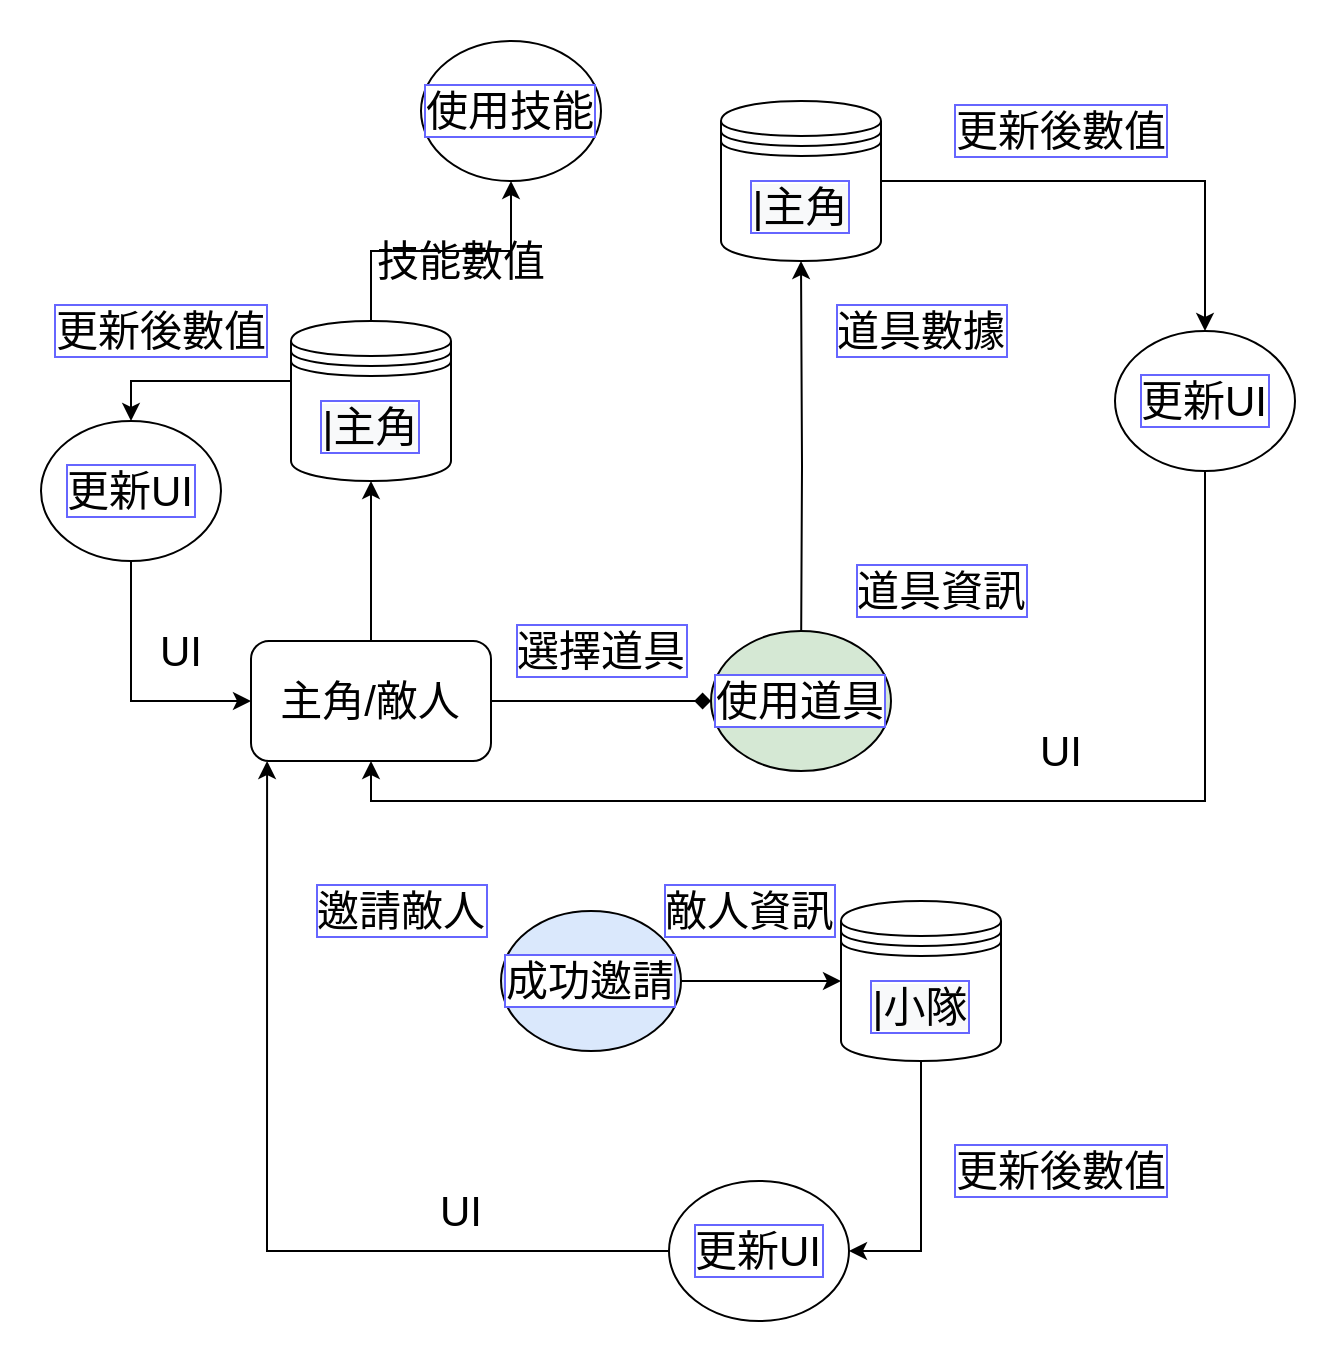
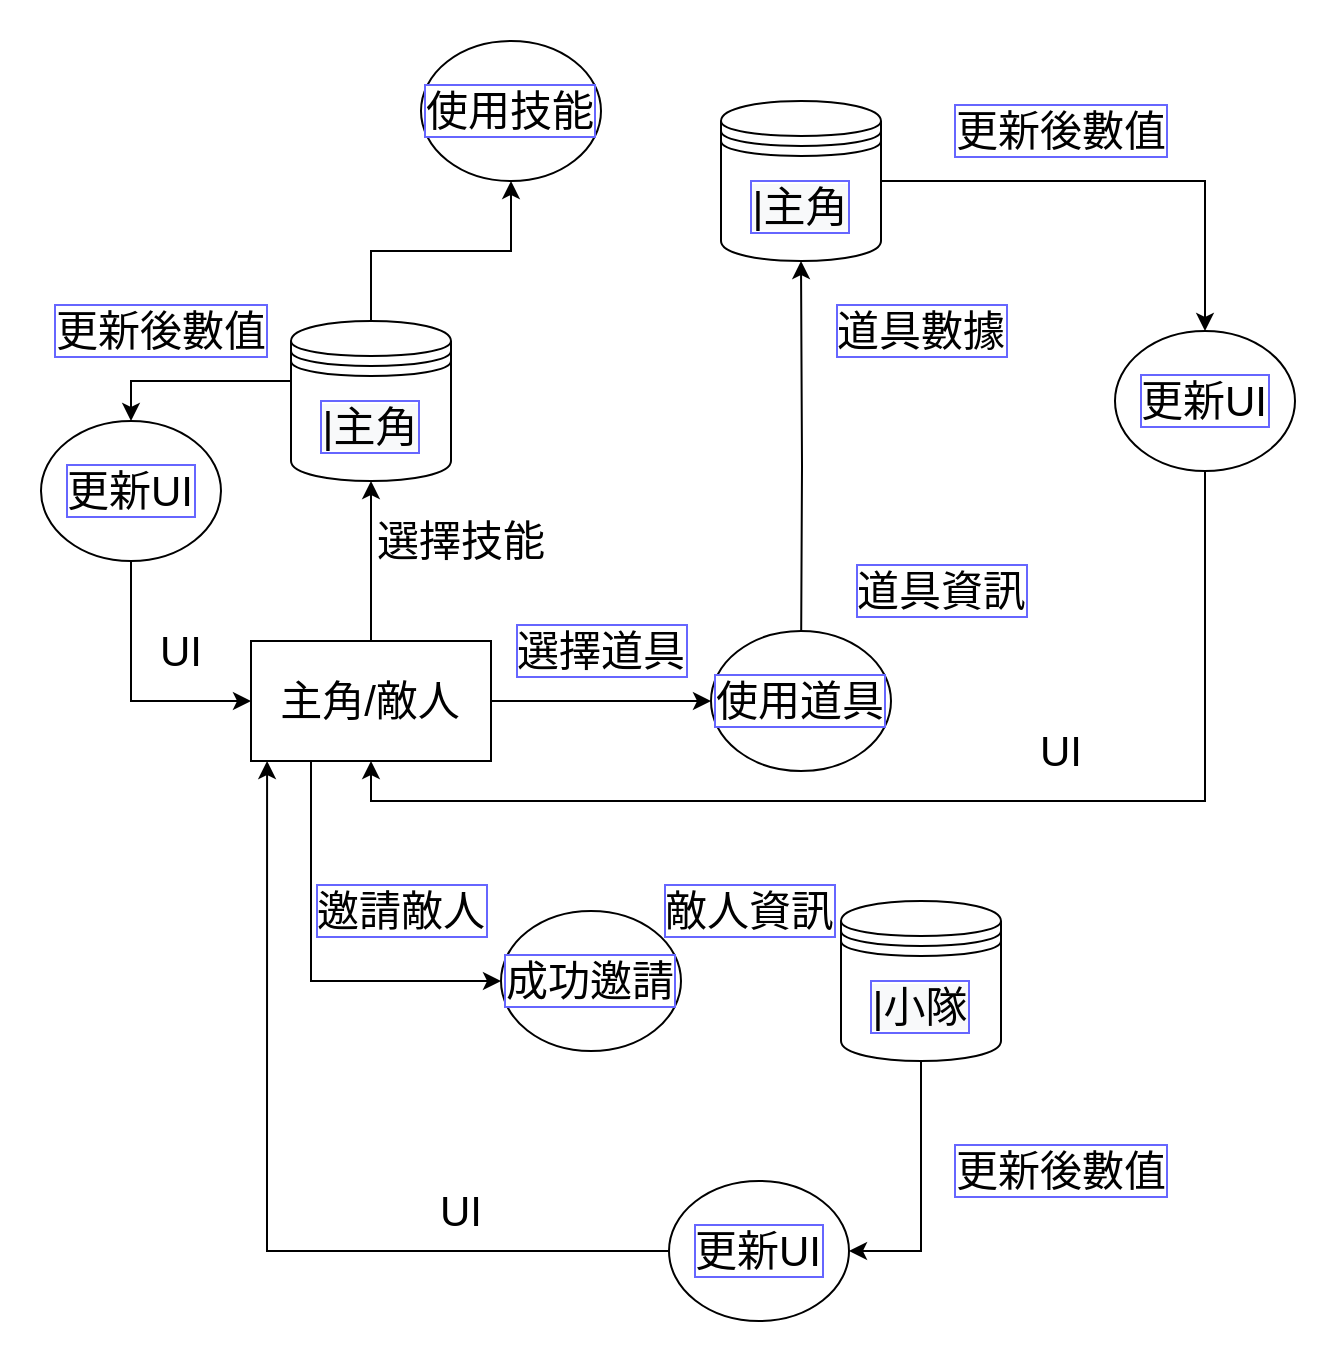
(461, 261) -> none
none -> (461, 541)
(371, 701) -> (371, 701)
(694, 701) -> (695, 701)
(801, 701) -> (801, 701)
none -> (311, 959)
(591, 981) -> (591, 981)
(754, 981) -> none
